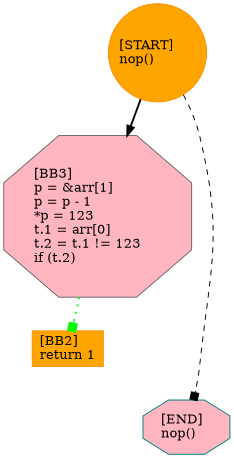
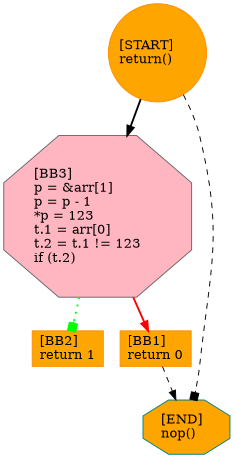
(158, 53) -> (158, 53)
none -> (156, 349)
(186, 427) -> (186, 427)
